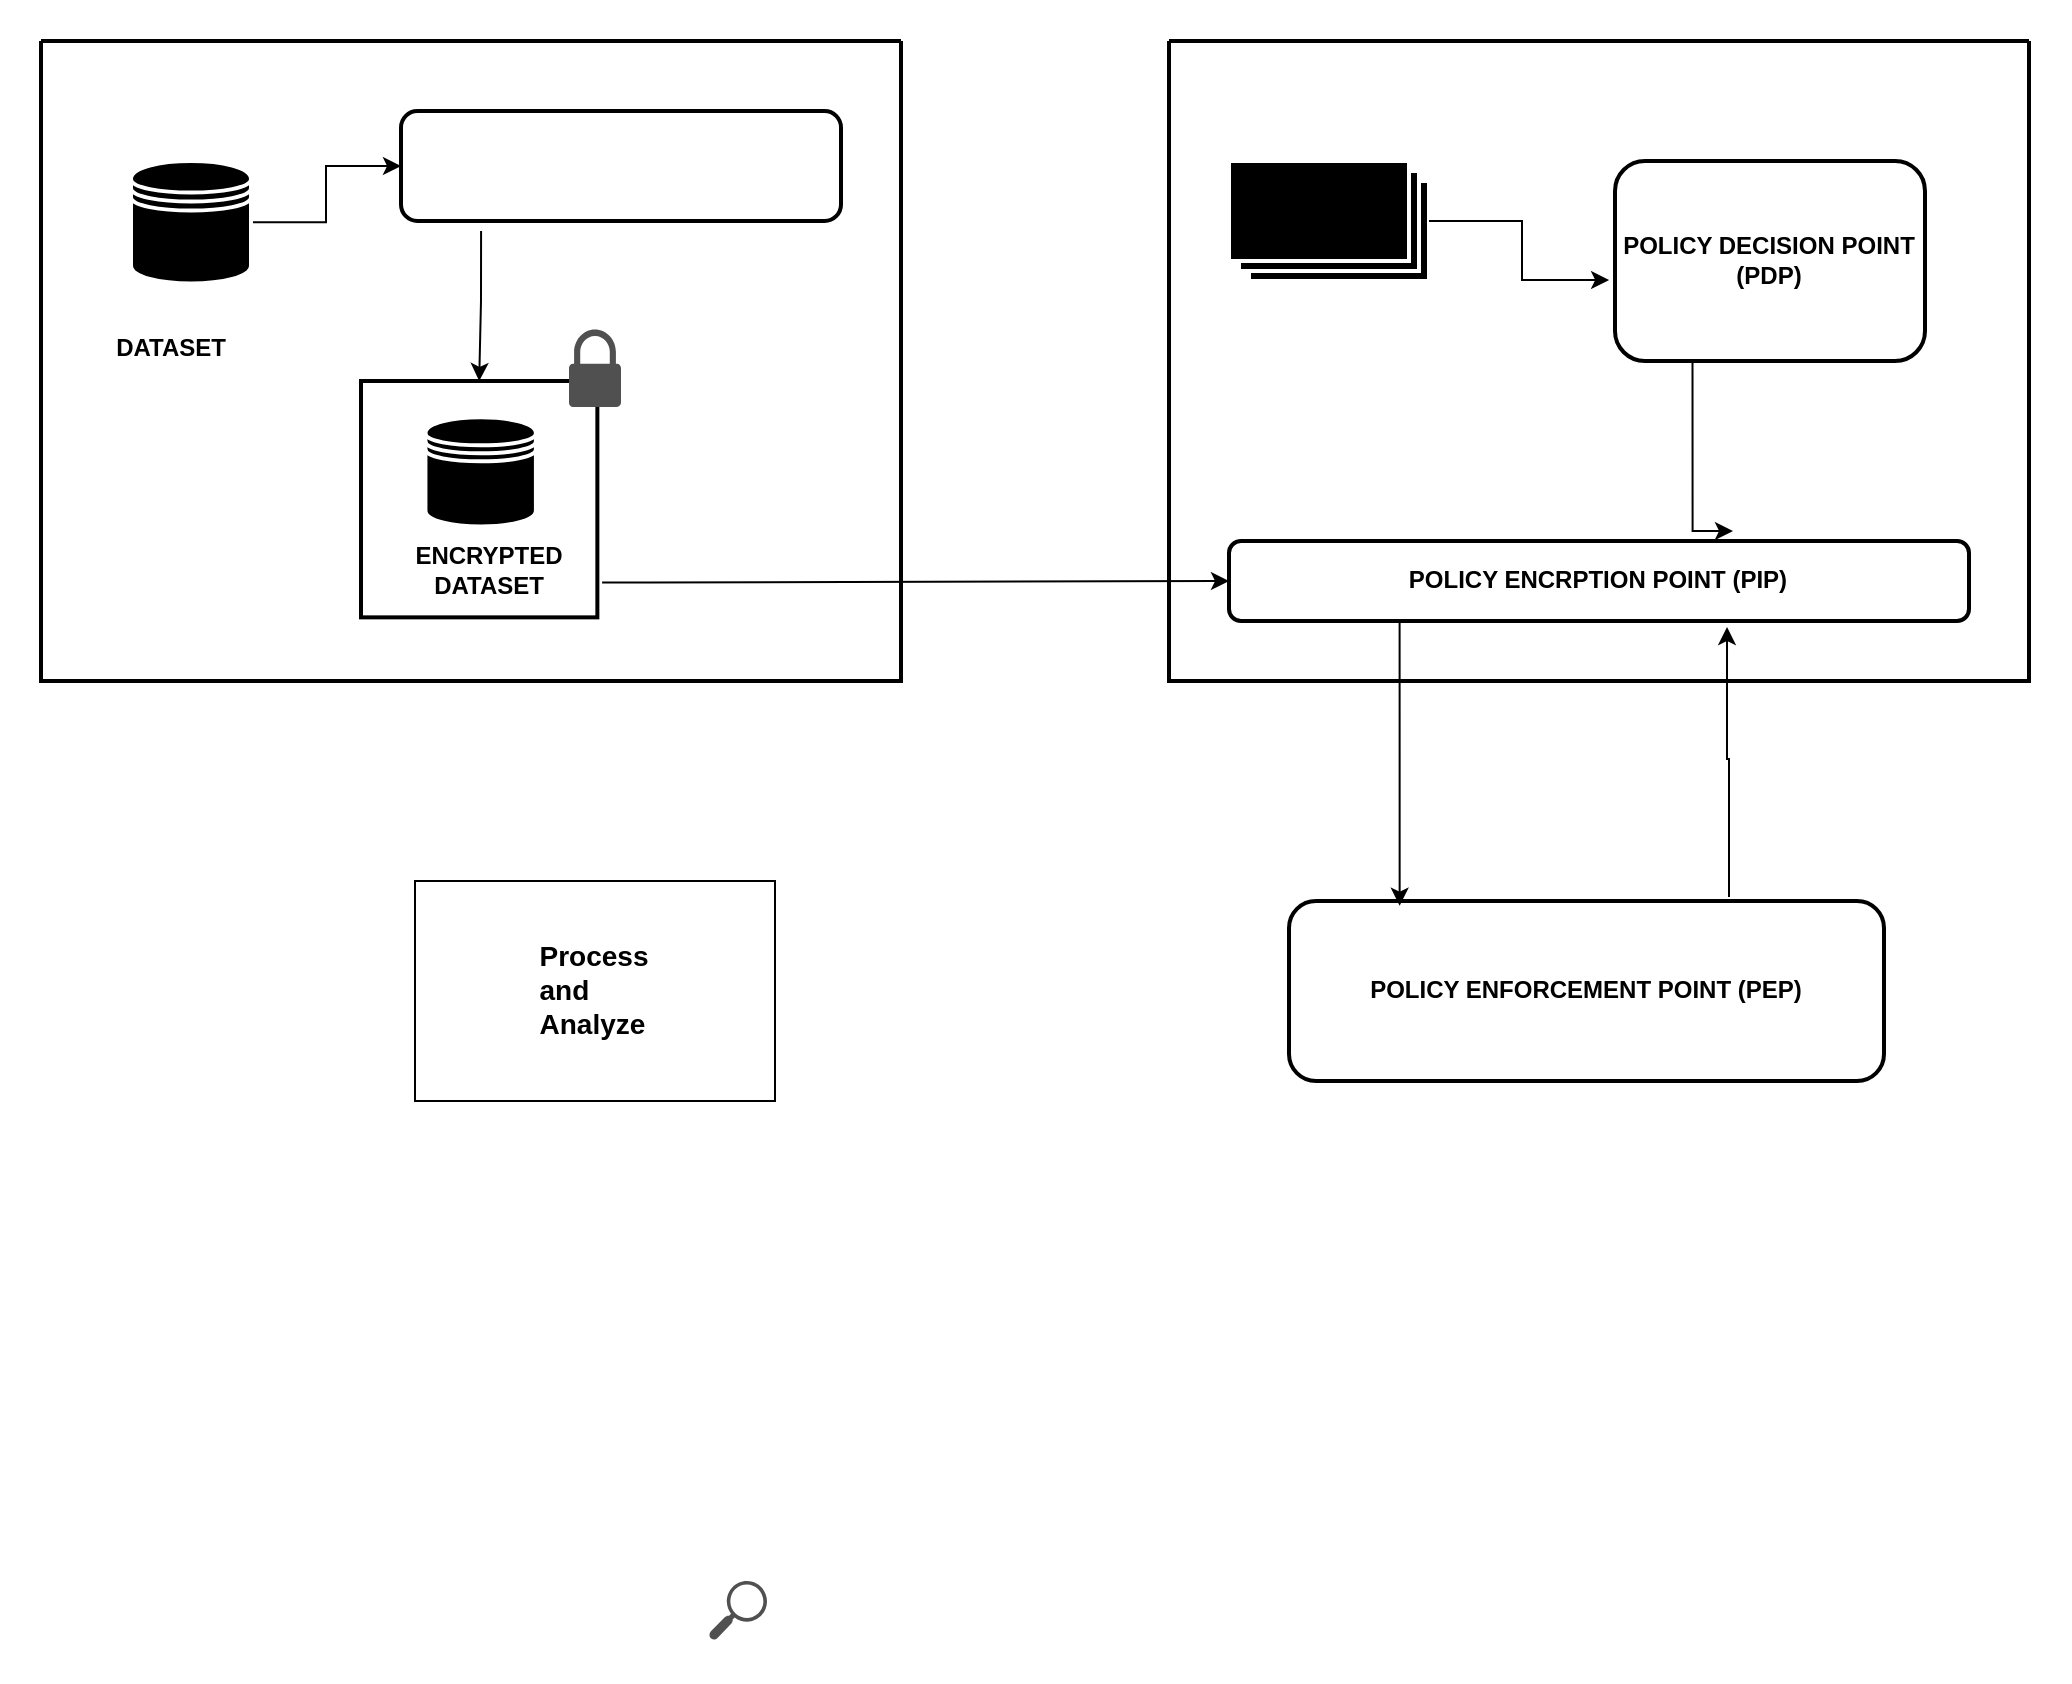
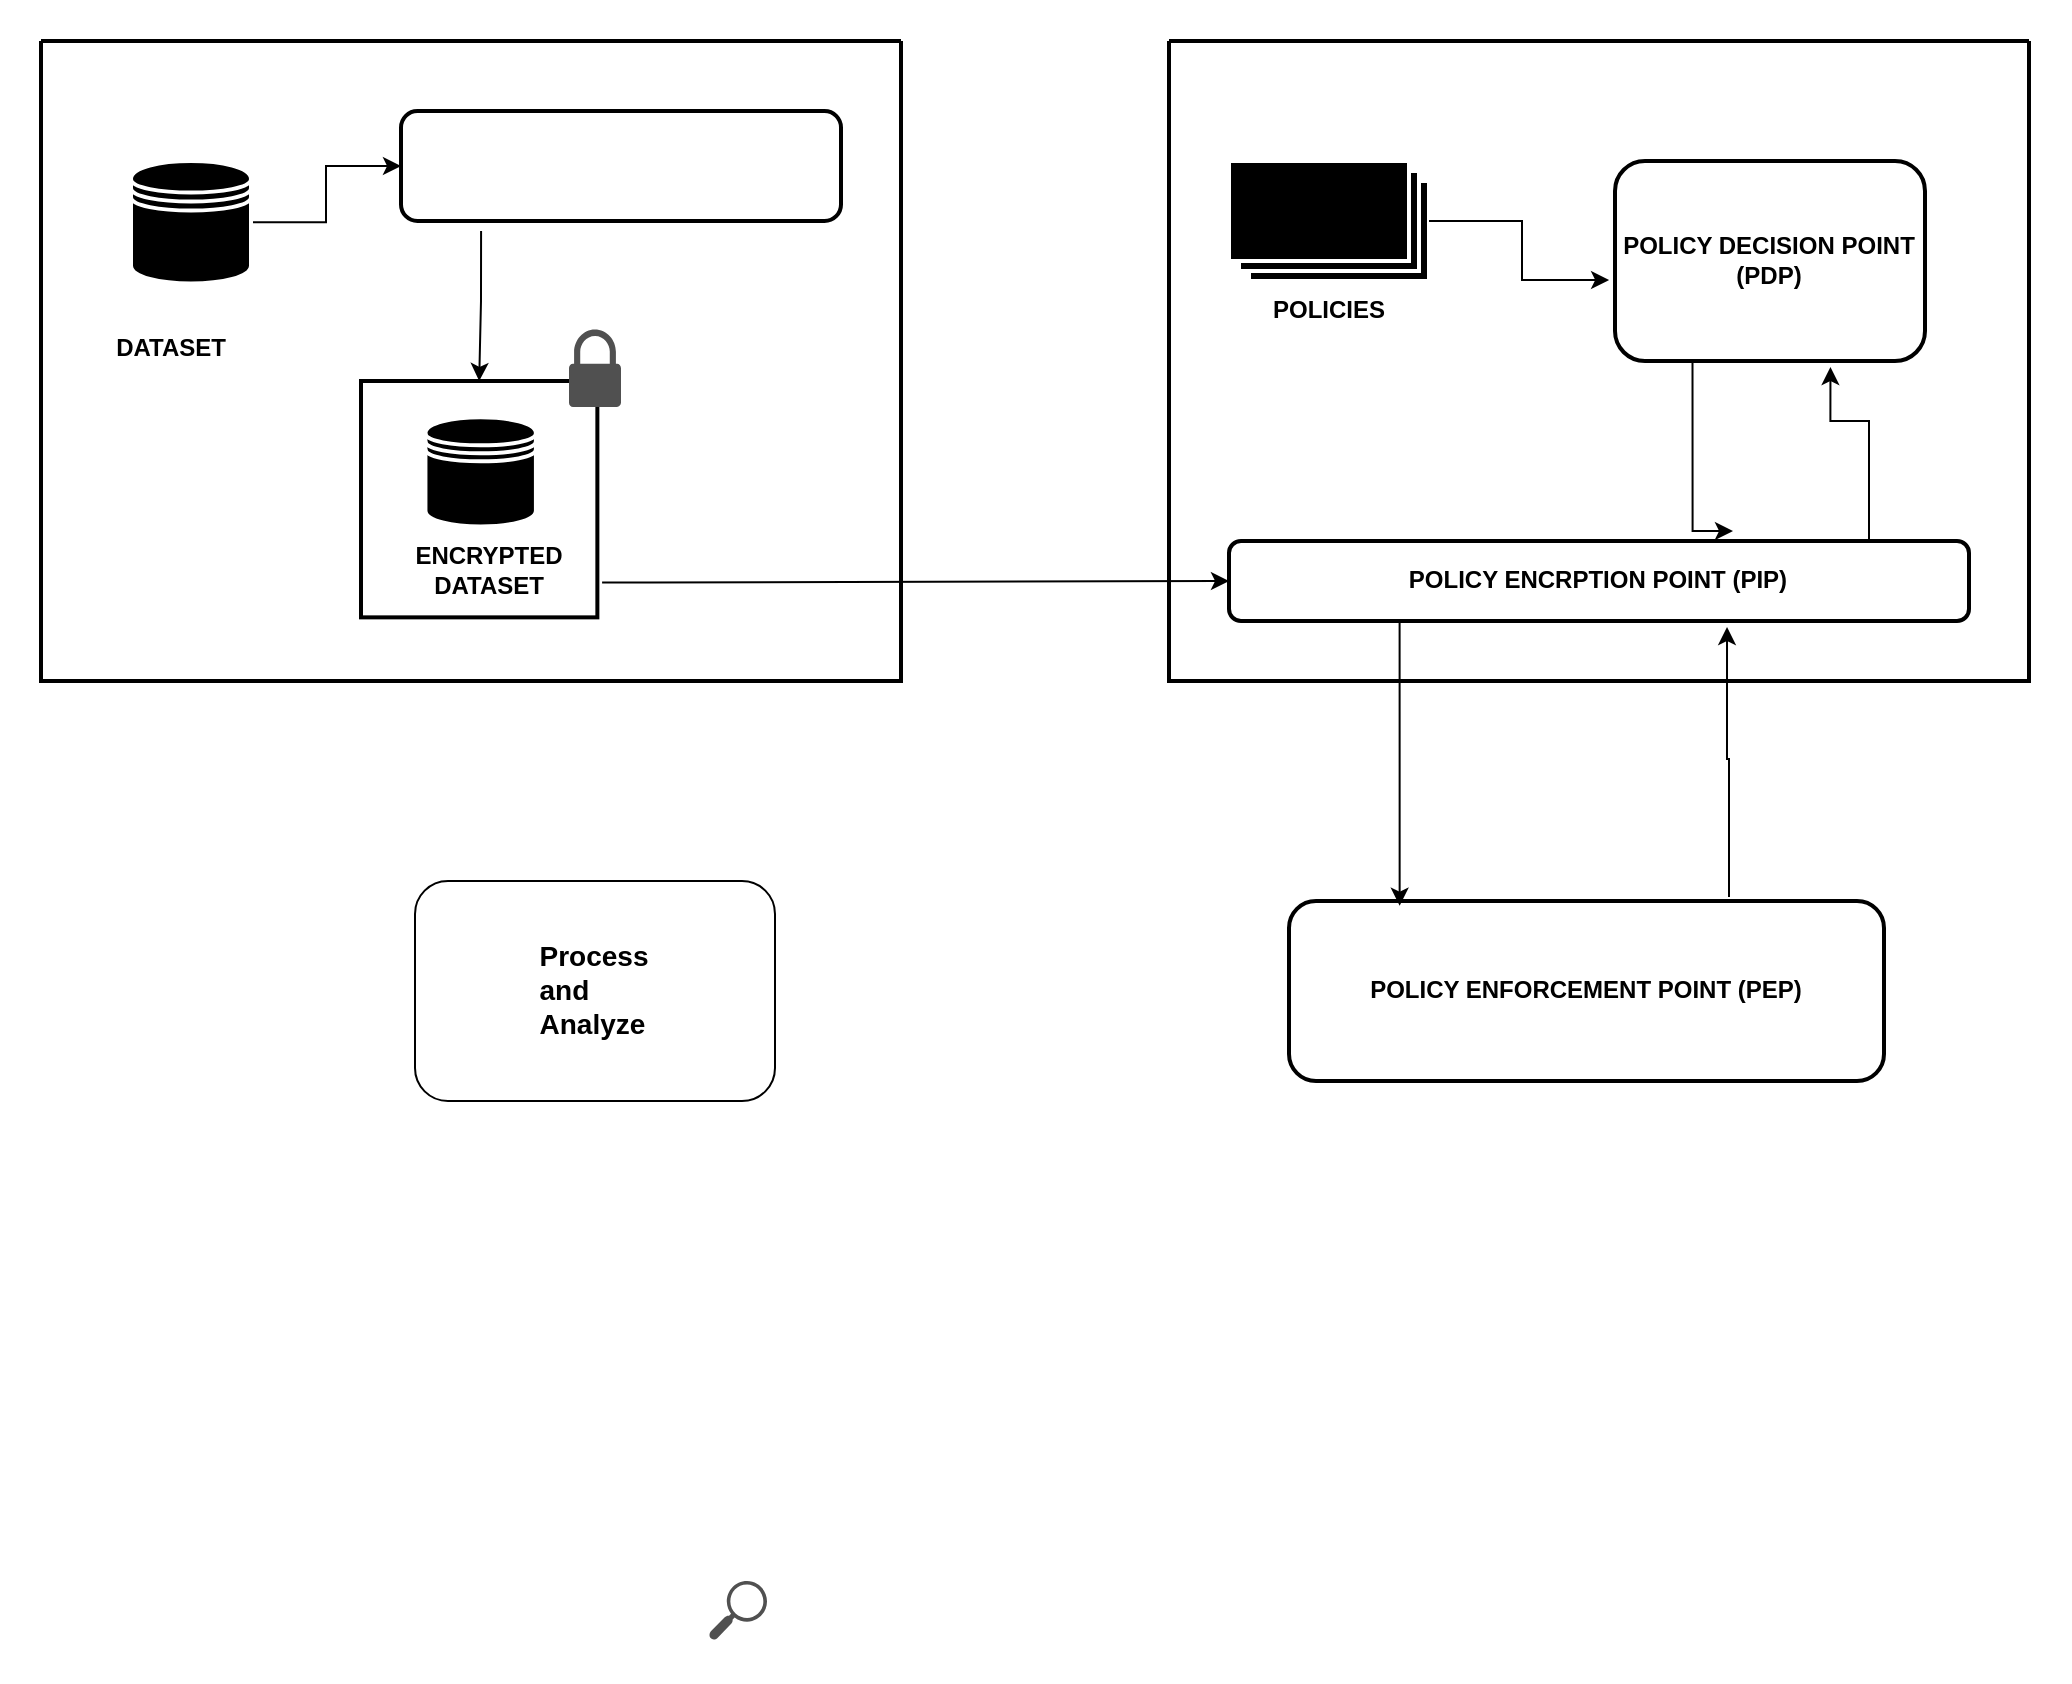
none -> (1329, 311)
none -> (1869, 441)
(595, 991) -> (595, 991)
